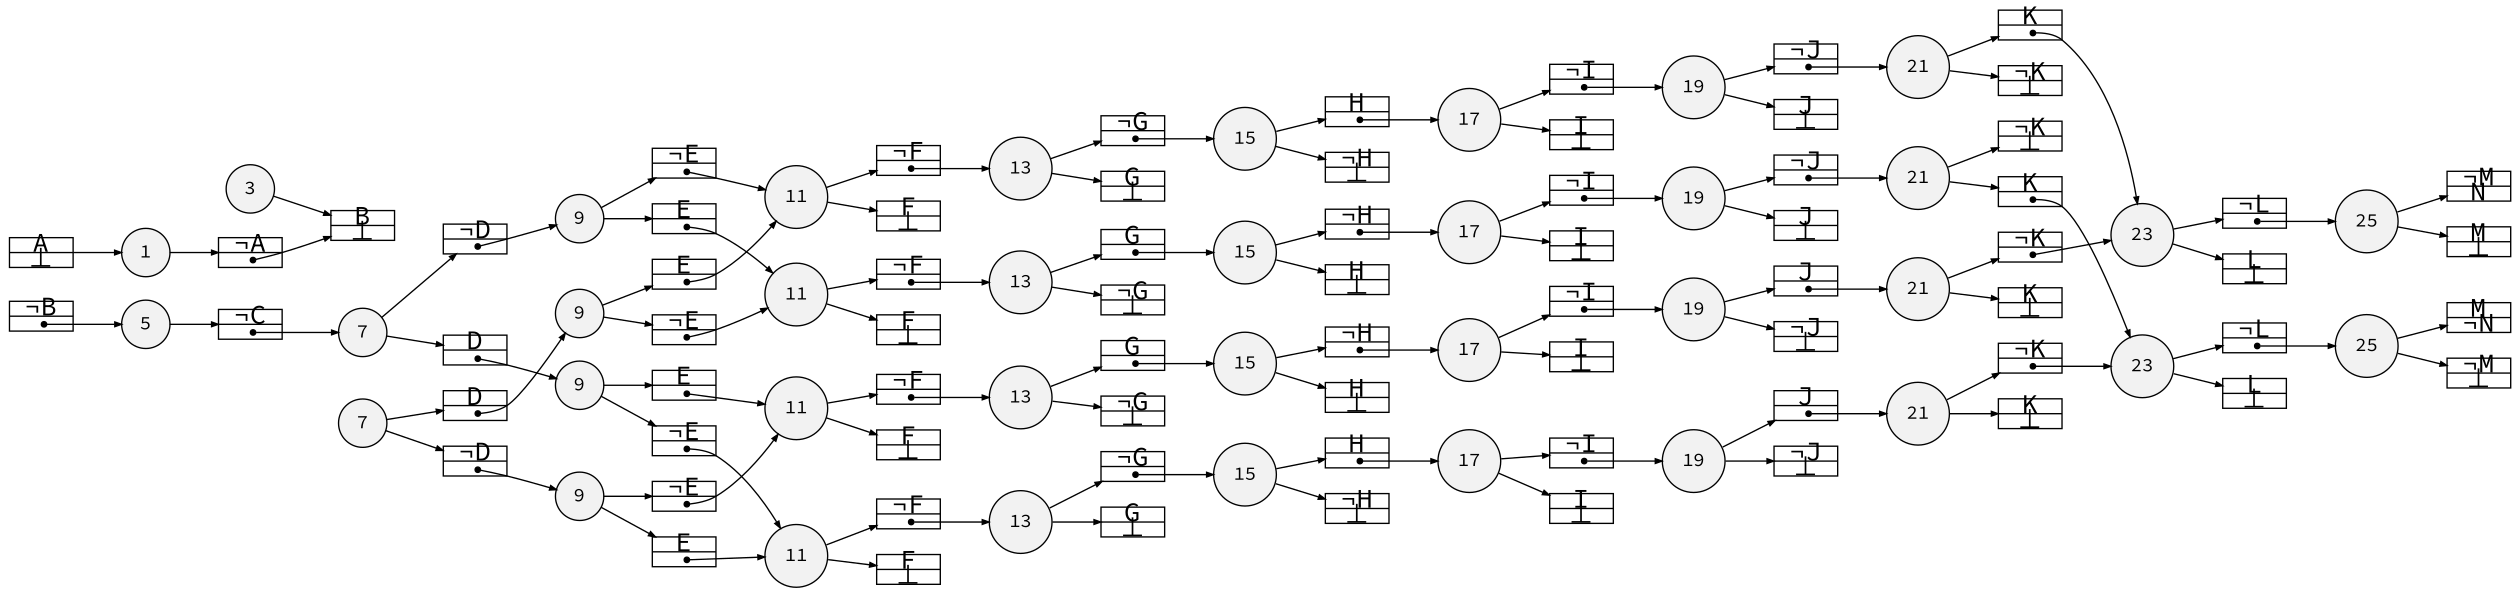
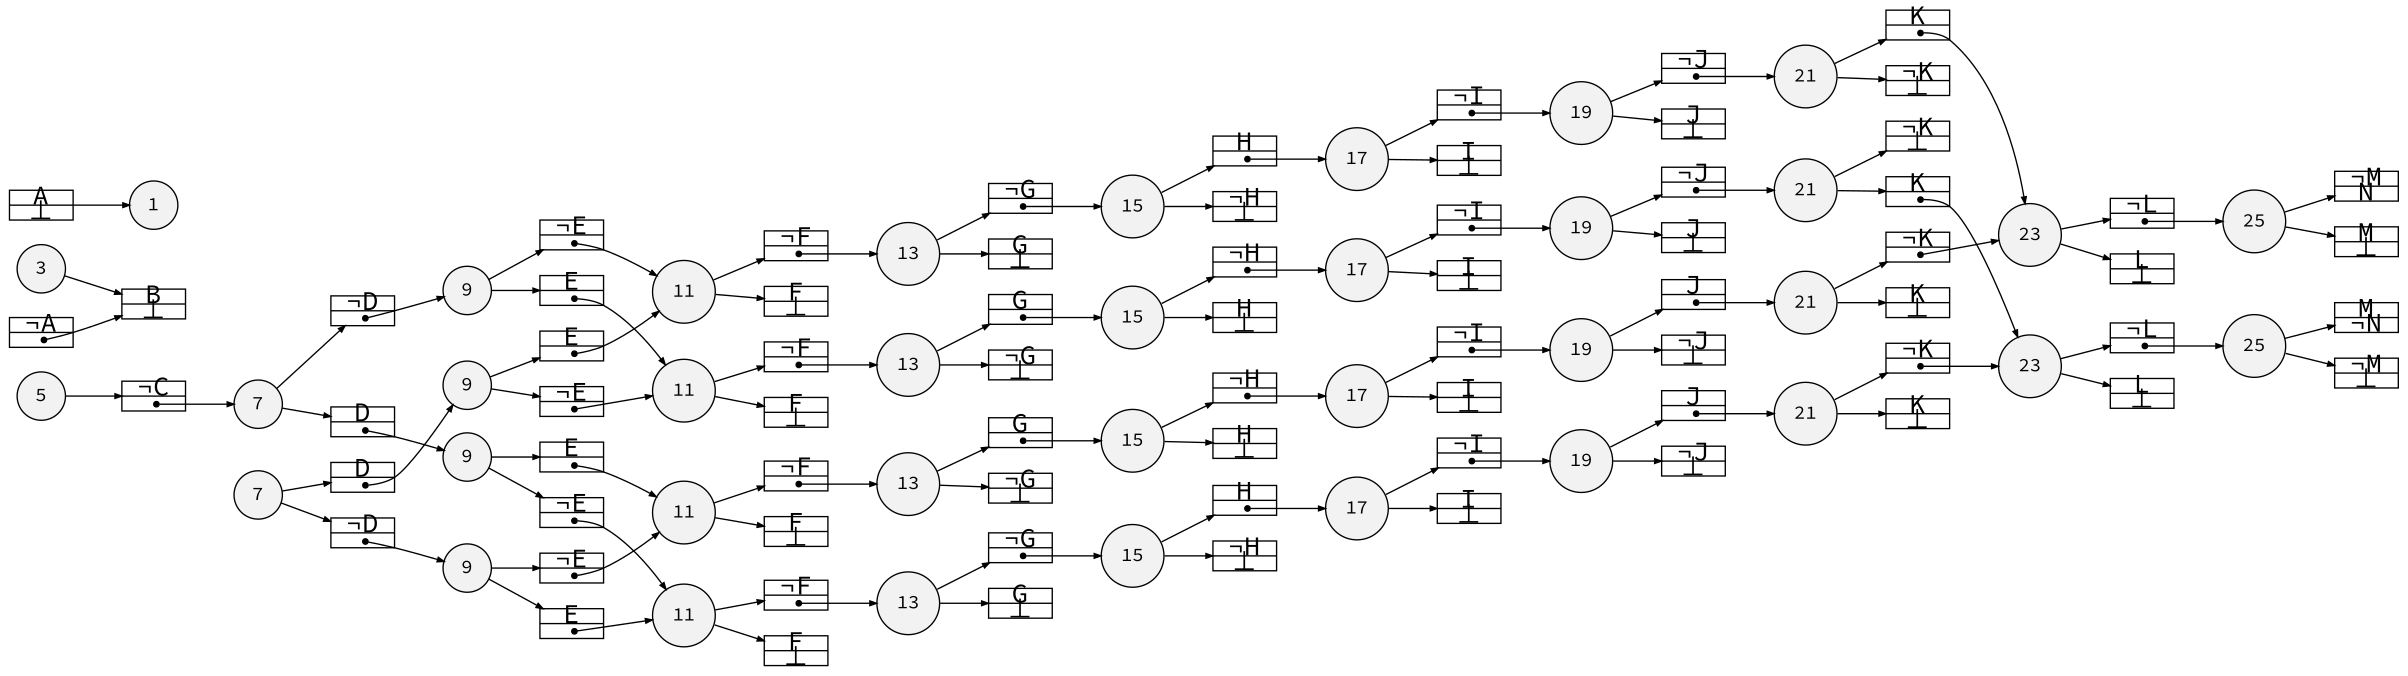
(190, 253) -> none
(41, 316) -> none
